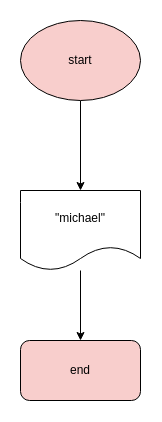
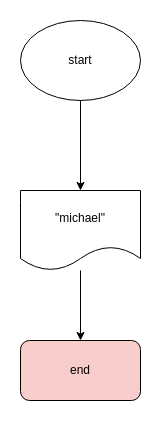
(81, 61) -> (81, 61)
